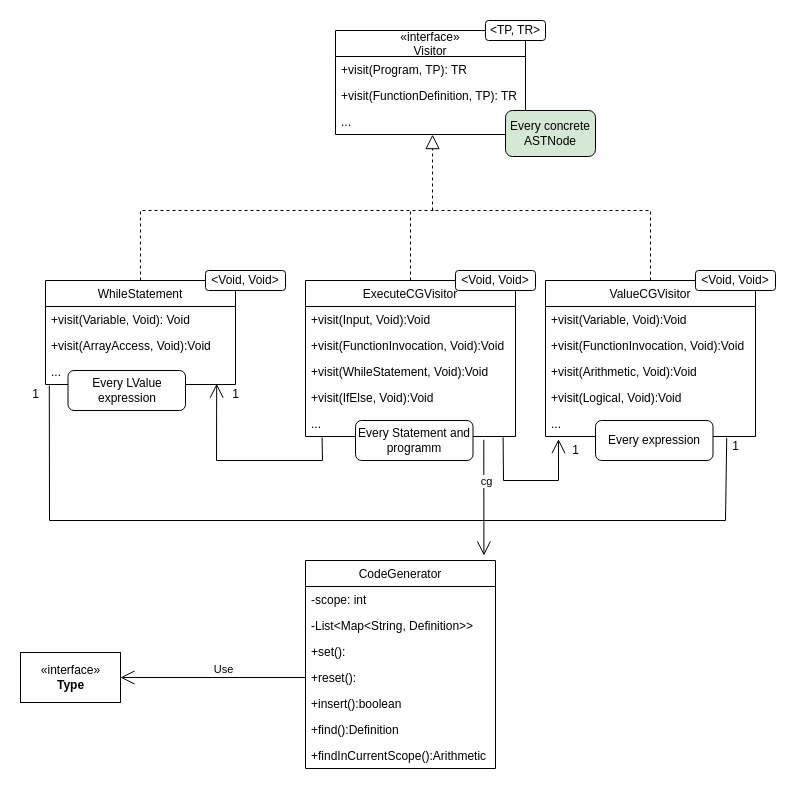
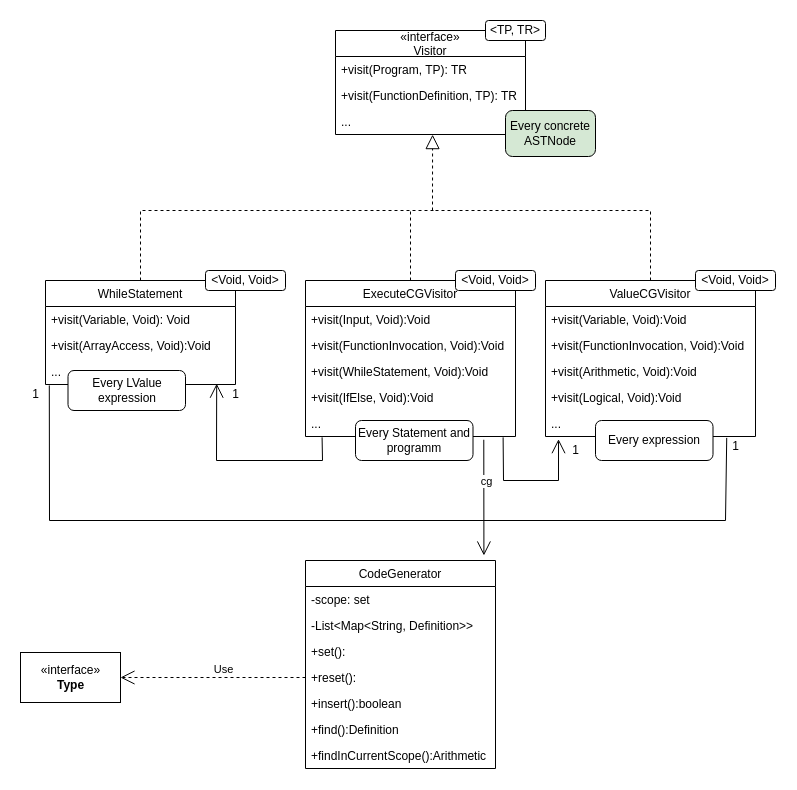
(343, 600) -> (345, 600)
(214, 678) -> (214, 678)
